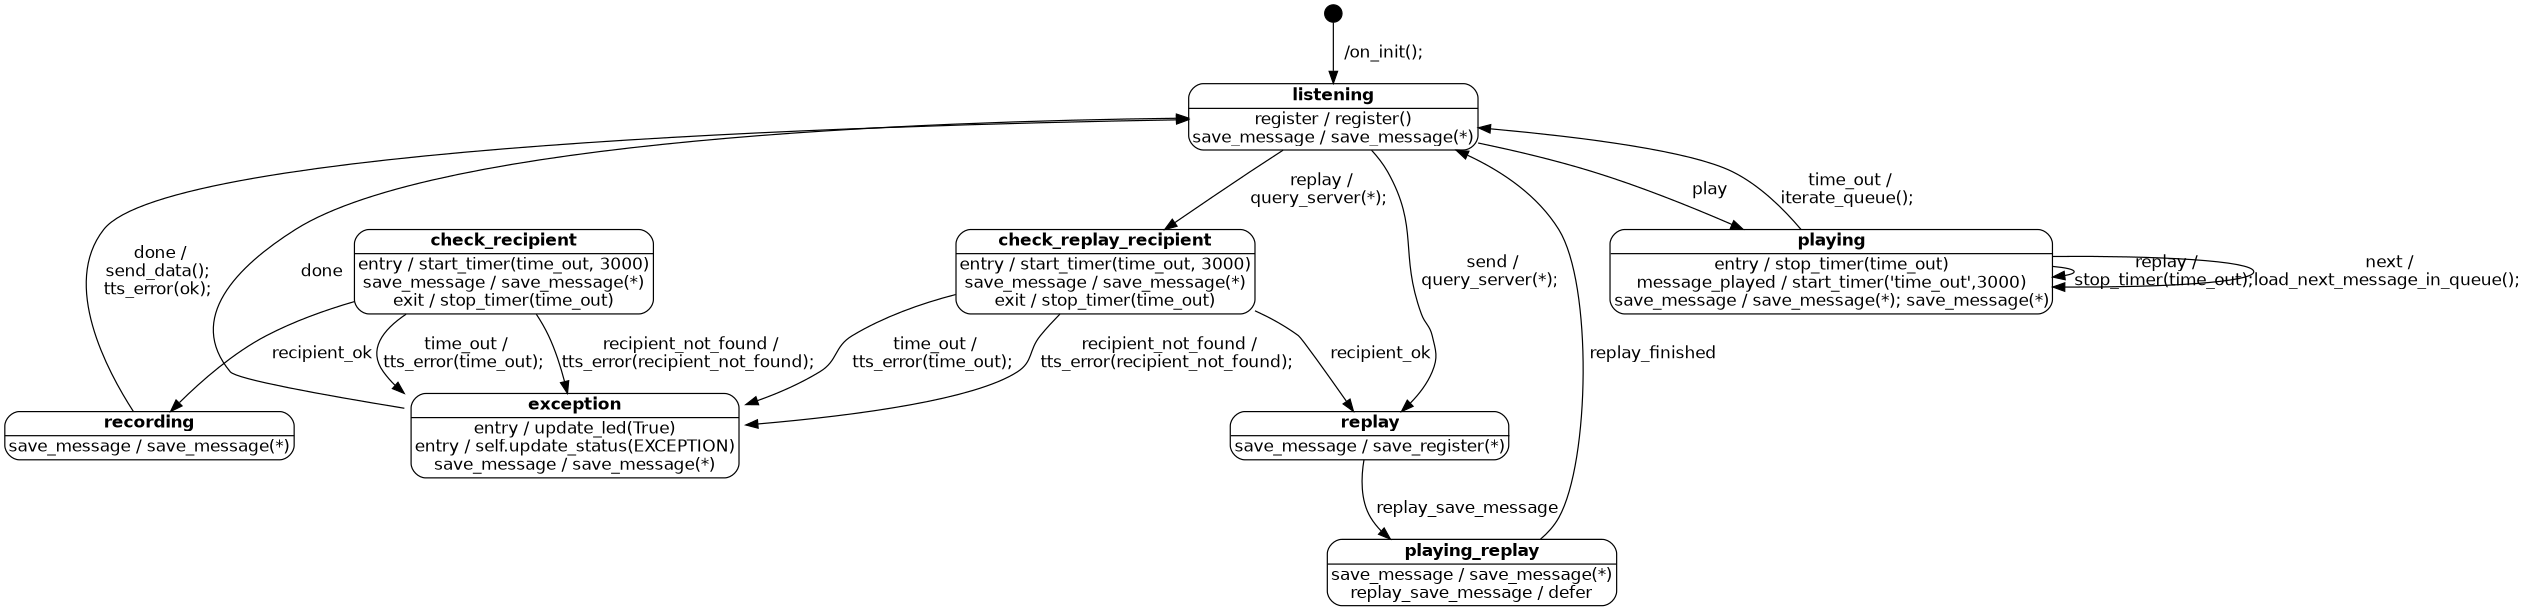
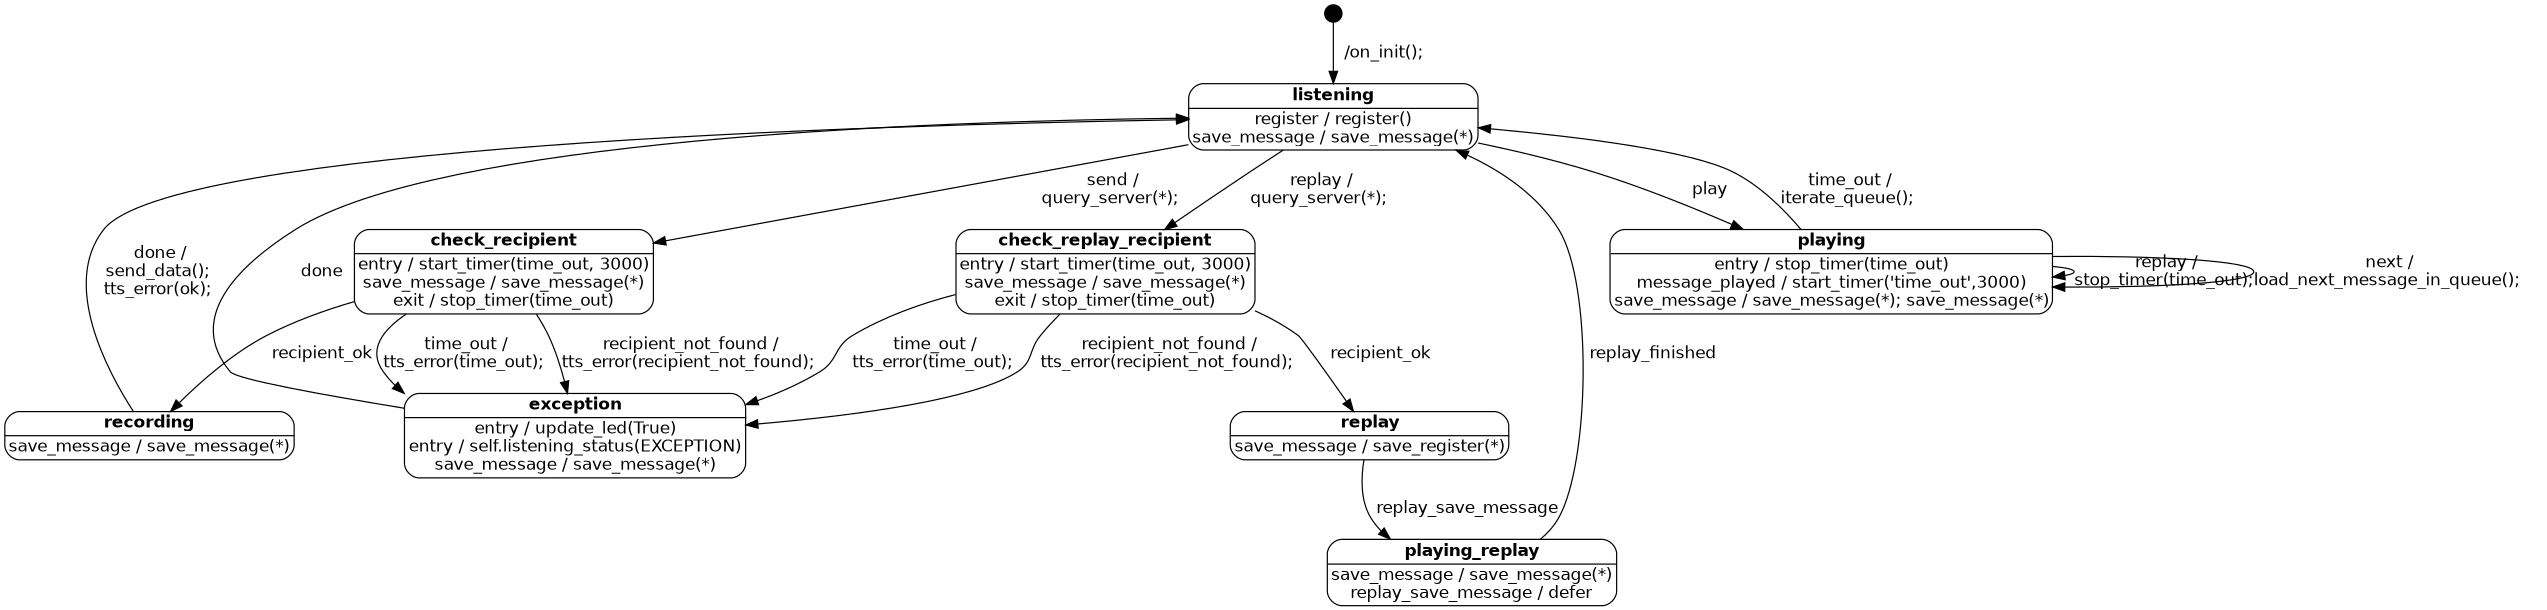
(1412, 278) -> (927, 193)
(575, 447) -> (576, 447)
